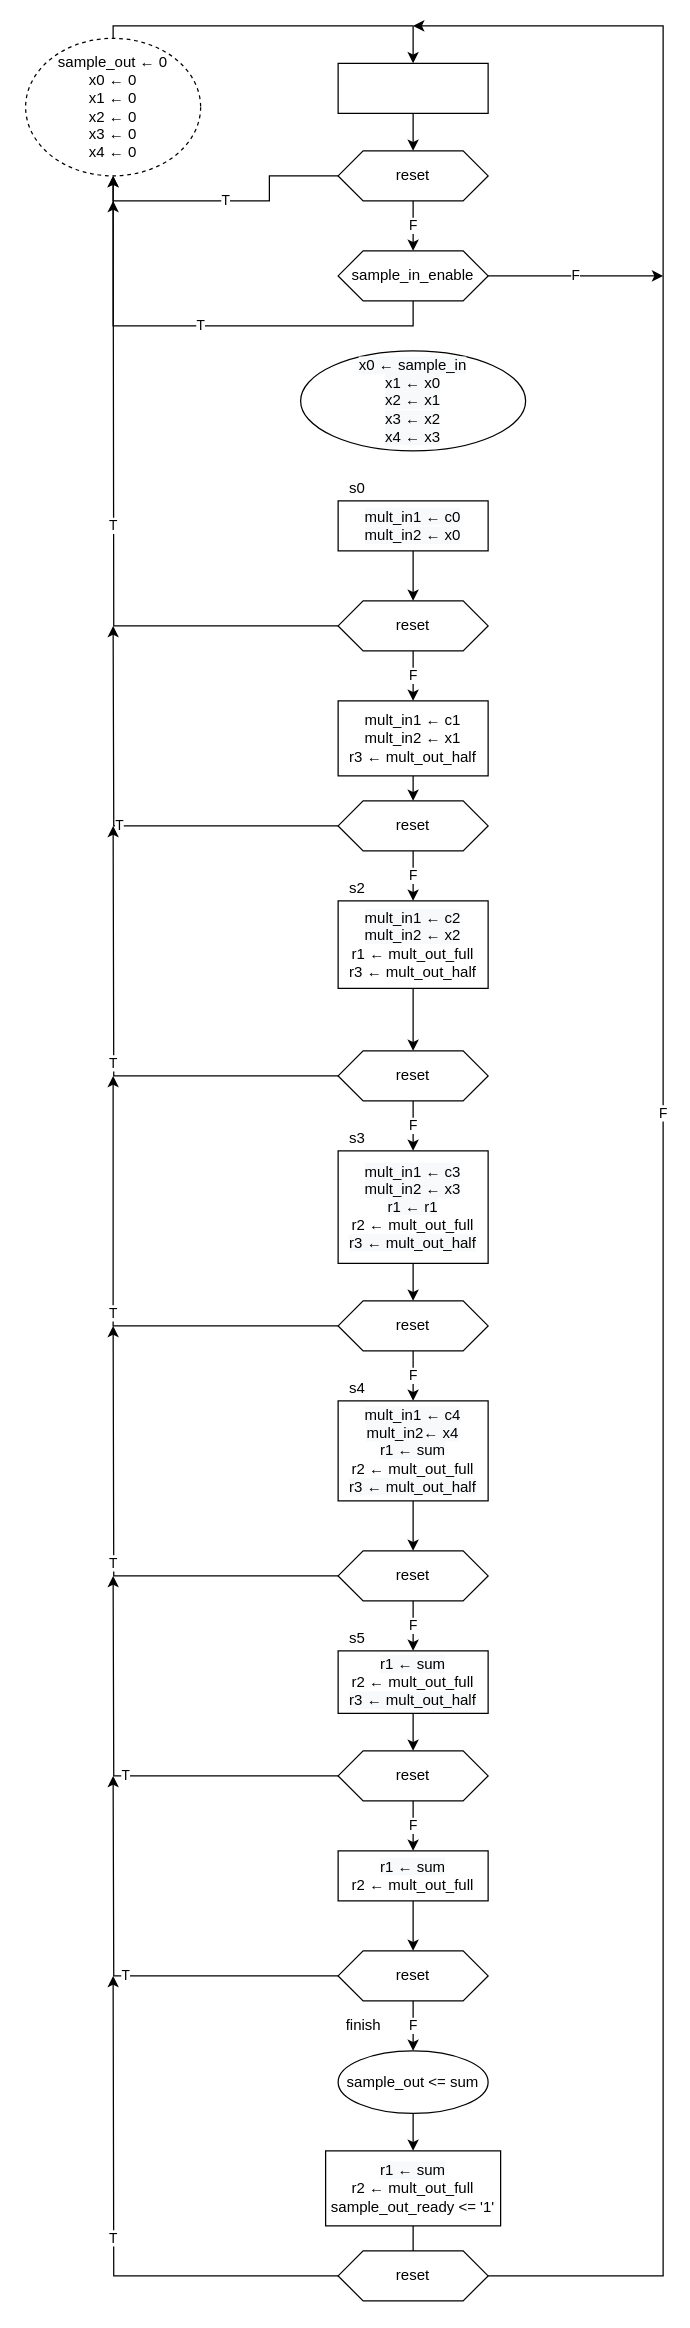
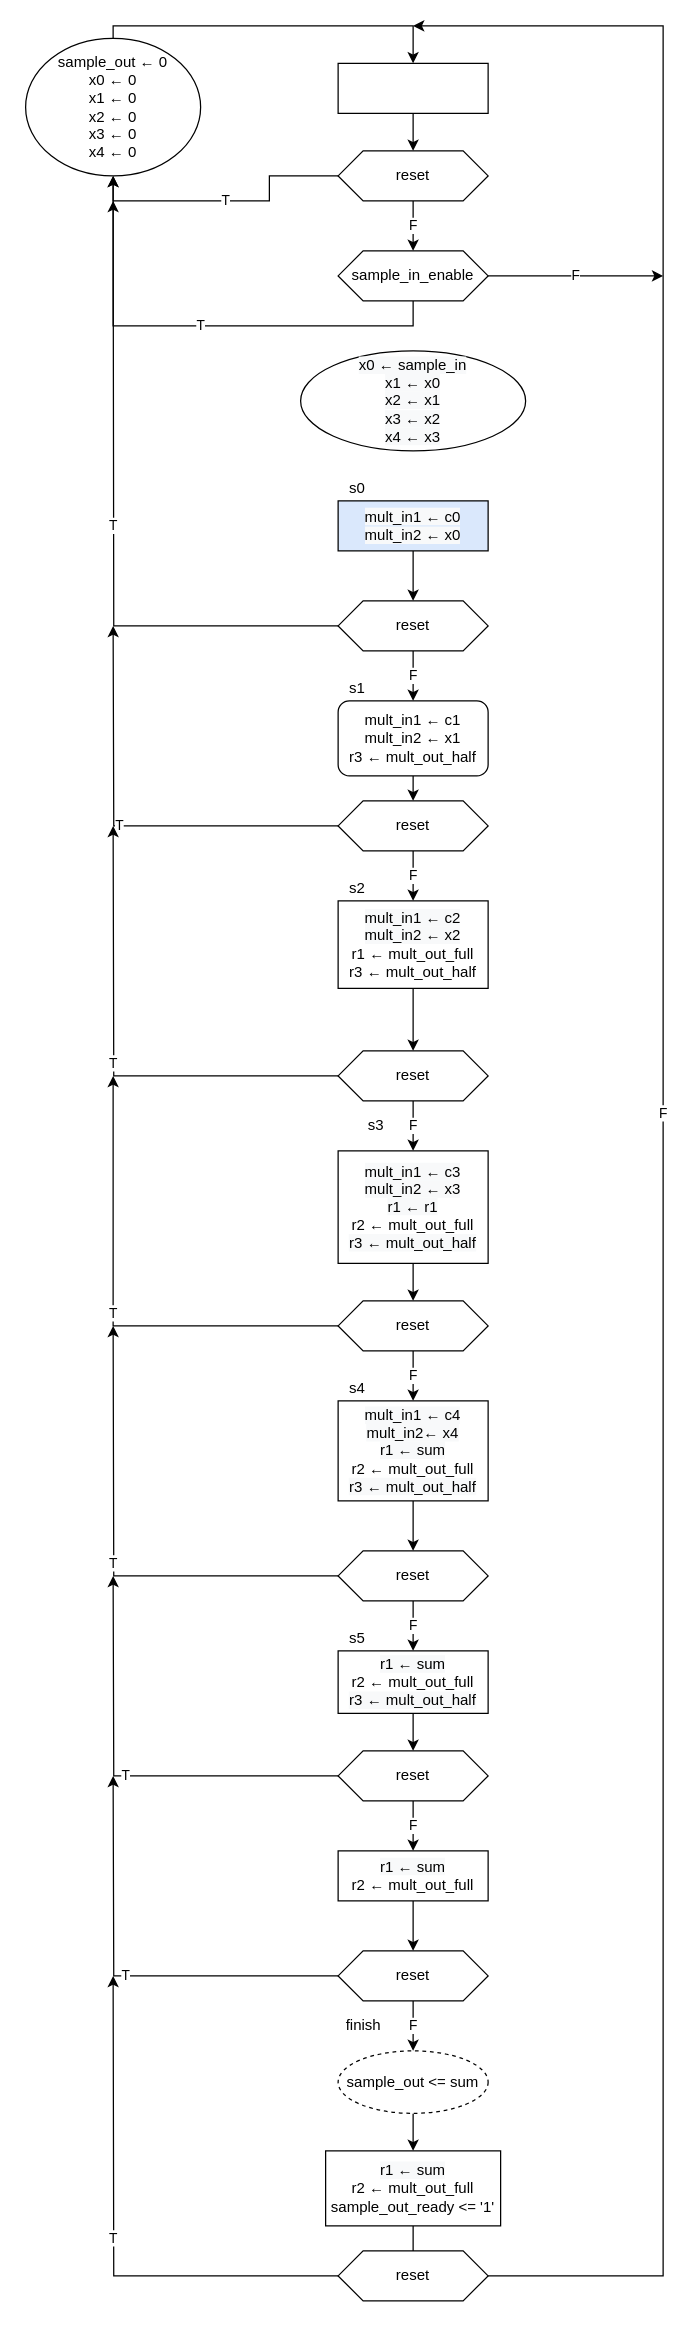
(113, 107) -> (113, 107)
(413, 526) -> (413, 526)
none -> (357, 688)
(413, 738) -> (413, 738)
(357, 1138) -> (376, 1126)
(413, 2082) -> (413, 2082)
